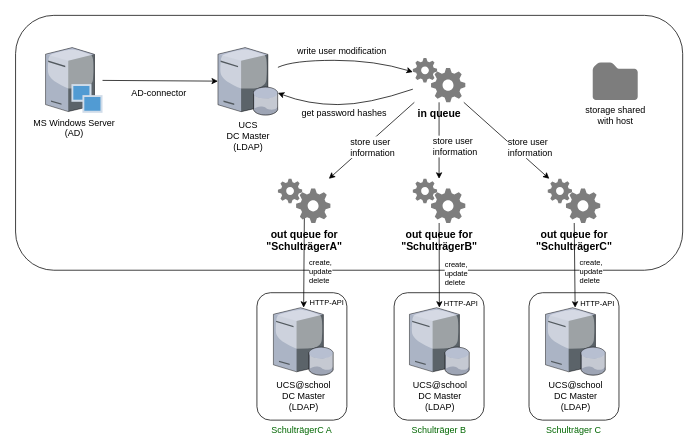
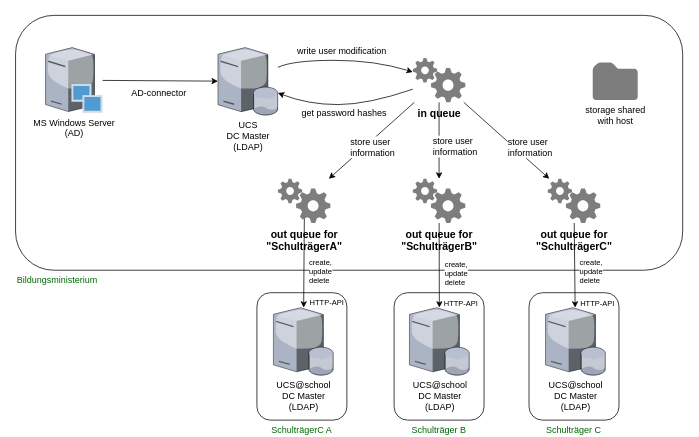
none -> (60, 282)
